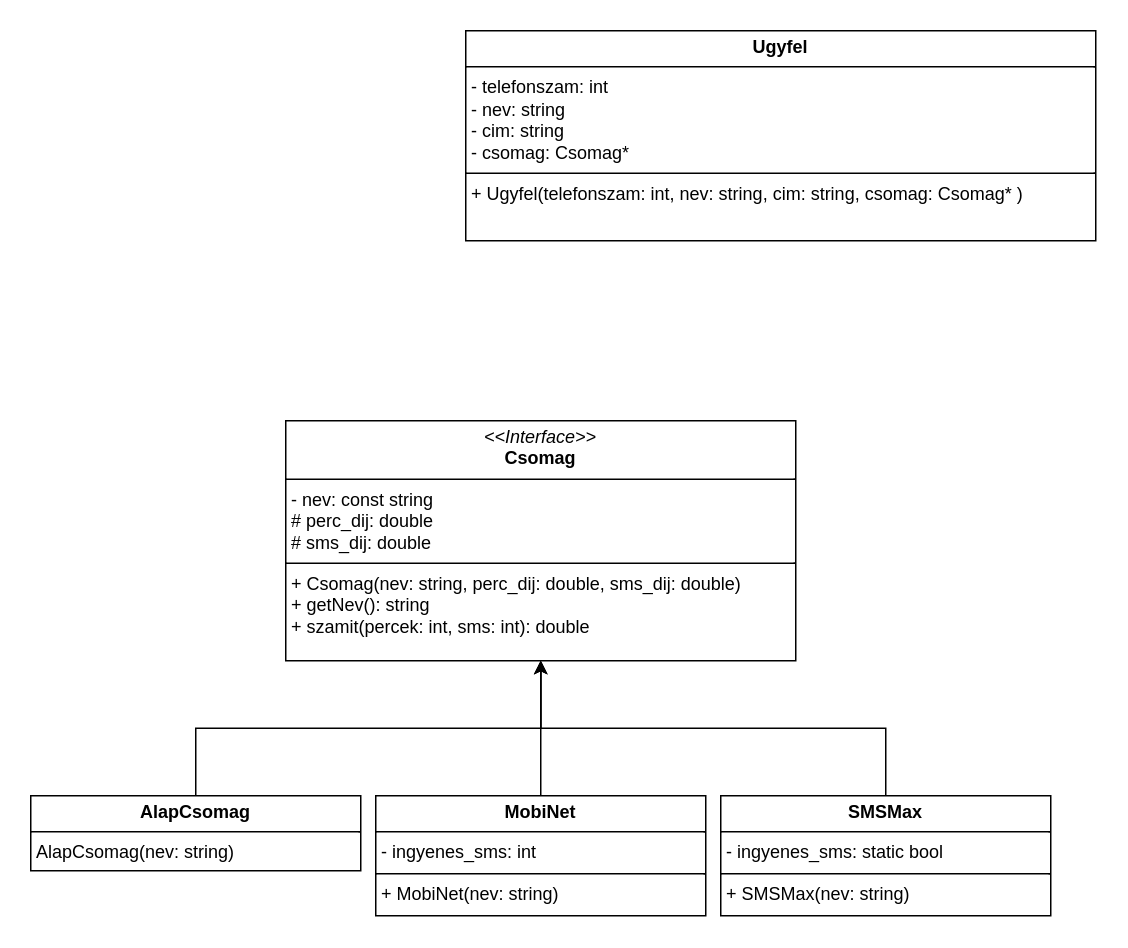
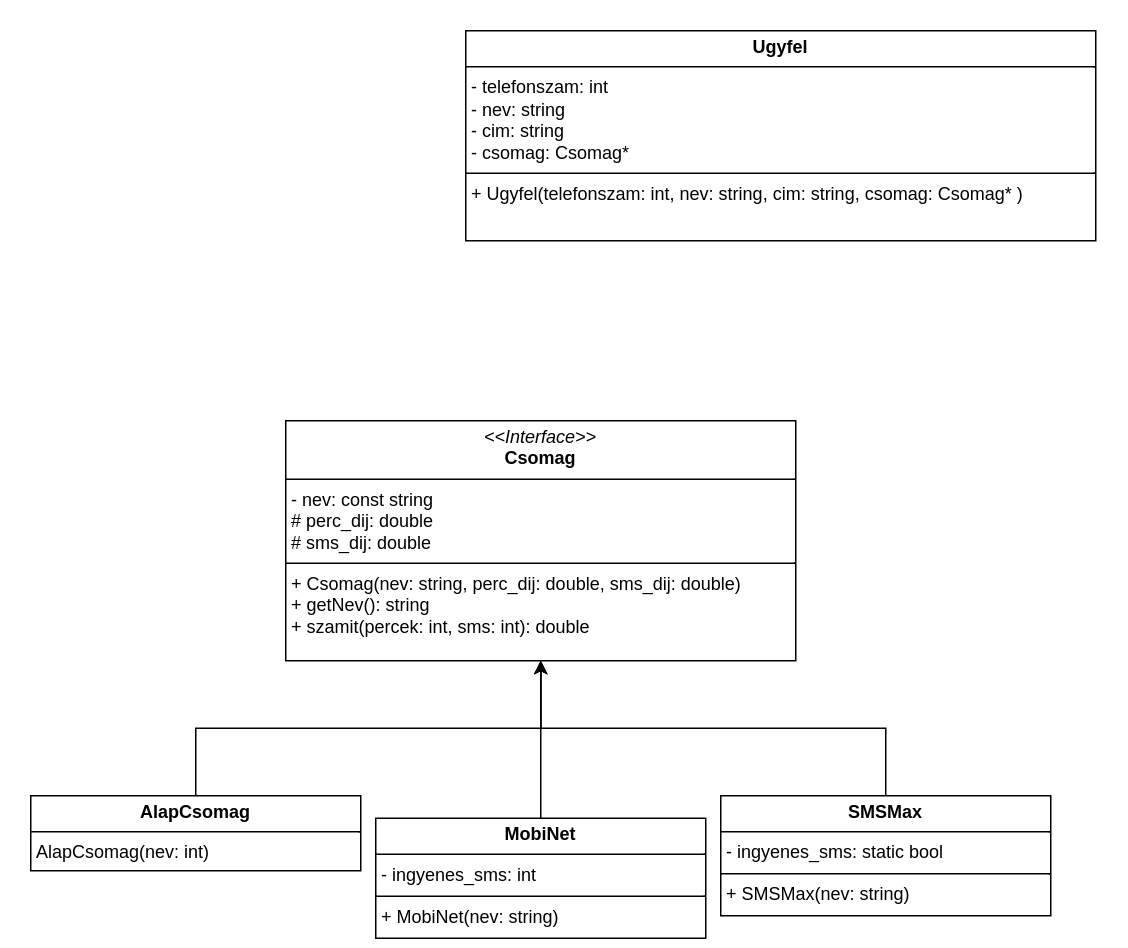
(137, 817) -> (122, 817)
(541, 856) -> (541, 878)
